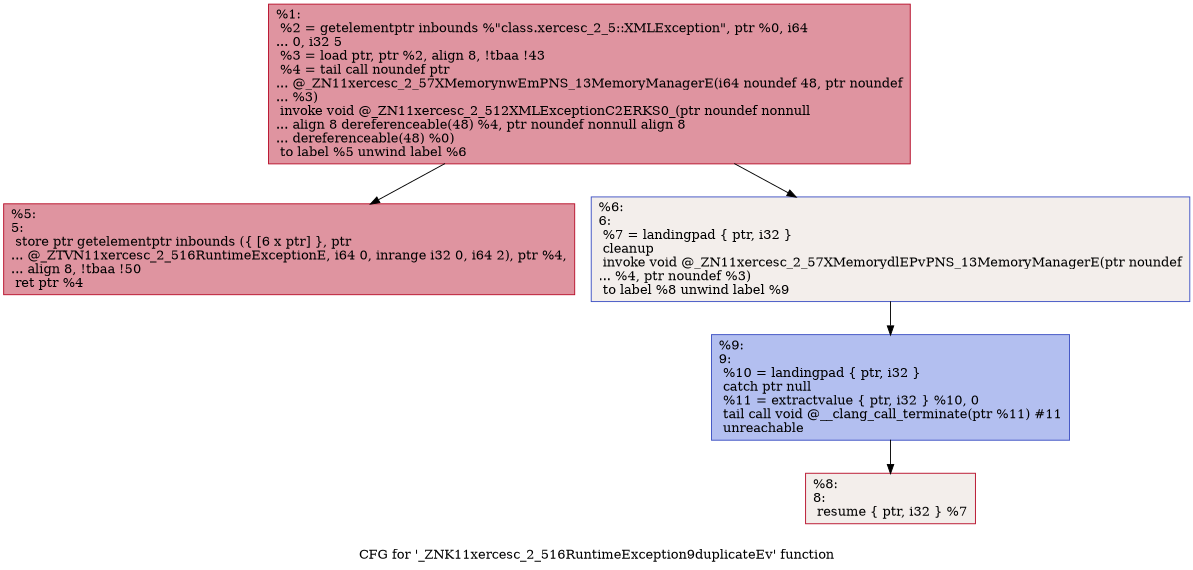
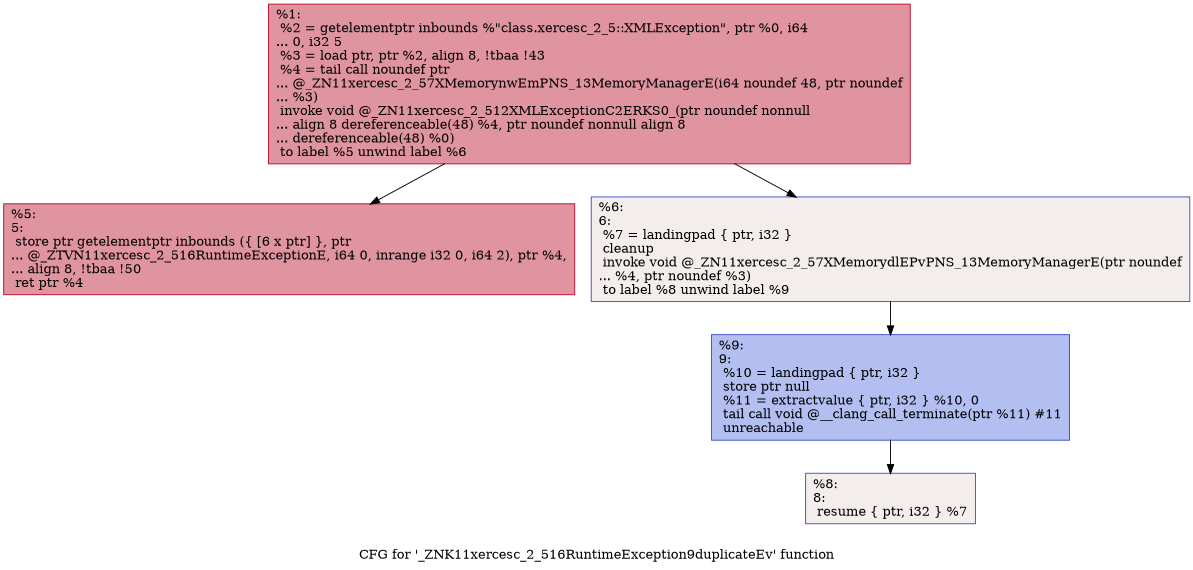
(765, 387) -> (765, 387)
(891, 499) -> (891, 499)
